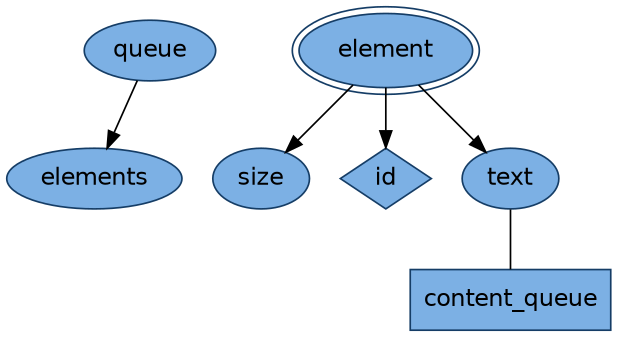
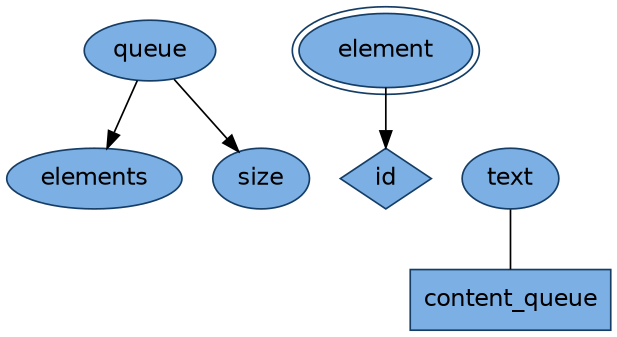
(325, 113) -> (201, 109)
(446, 113) -> none
